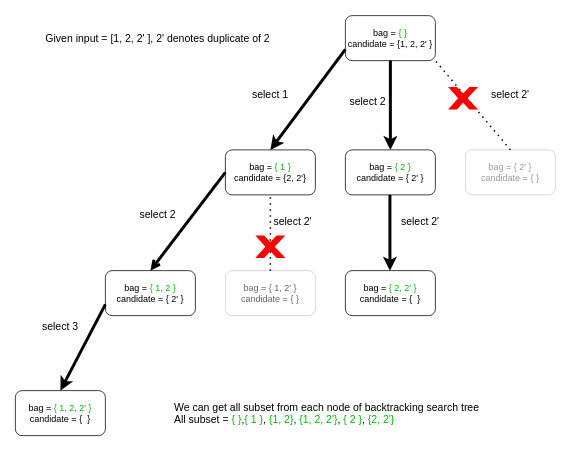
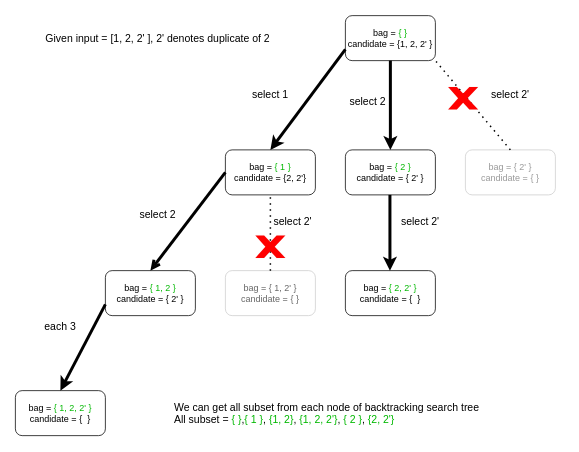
(60, 327) -> (60, 327)
